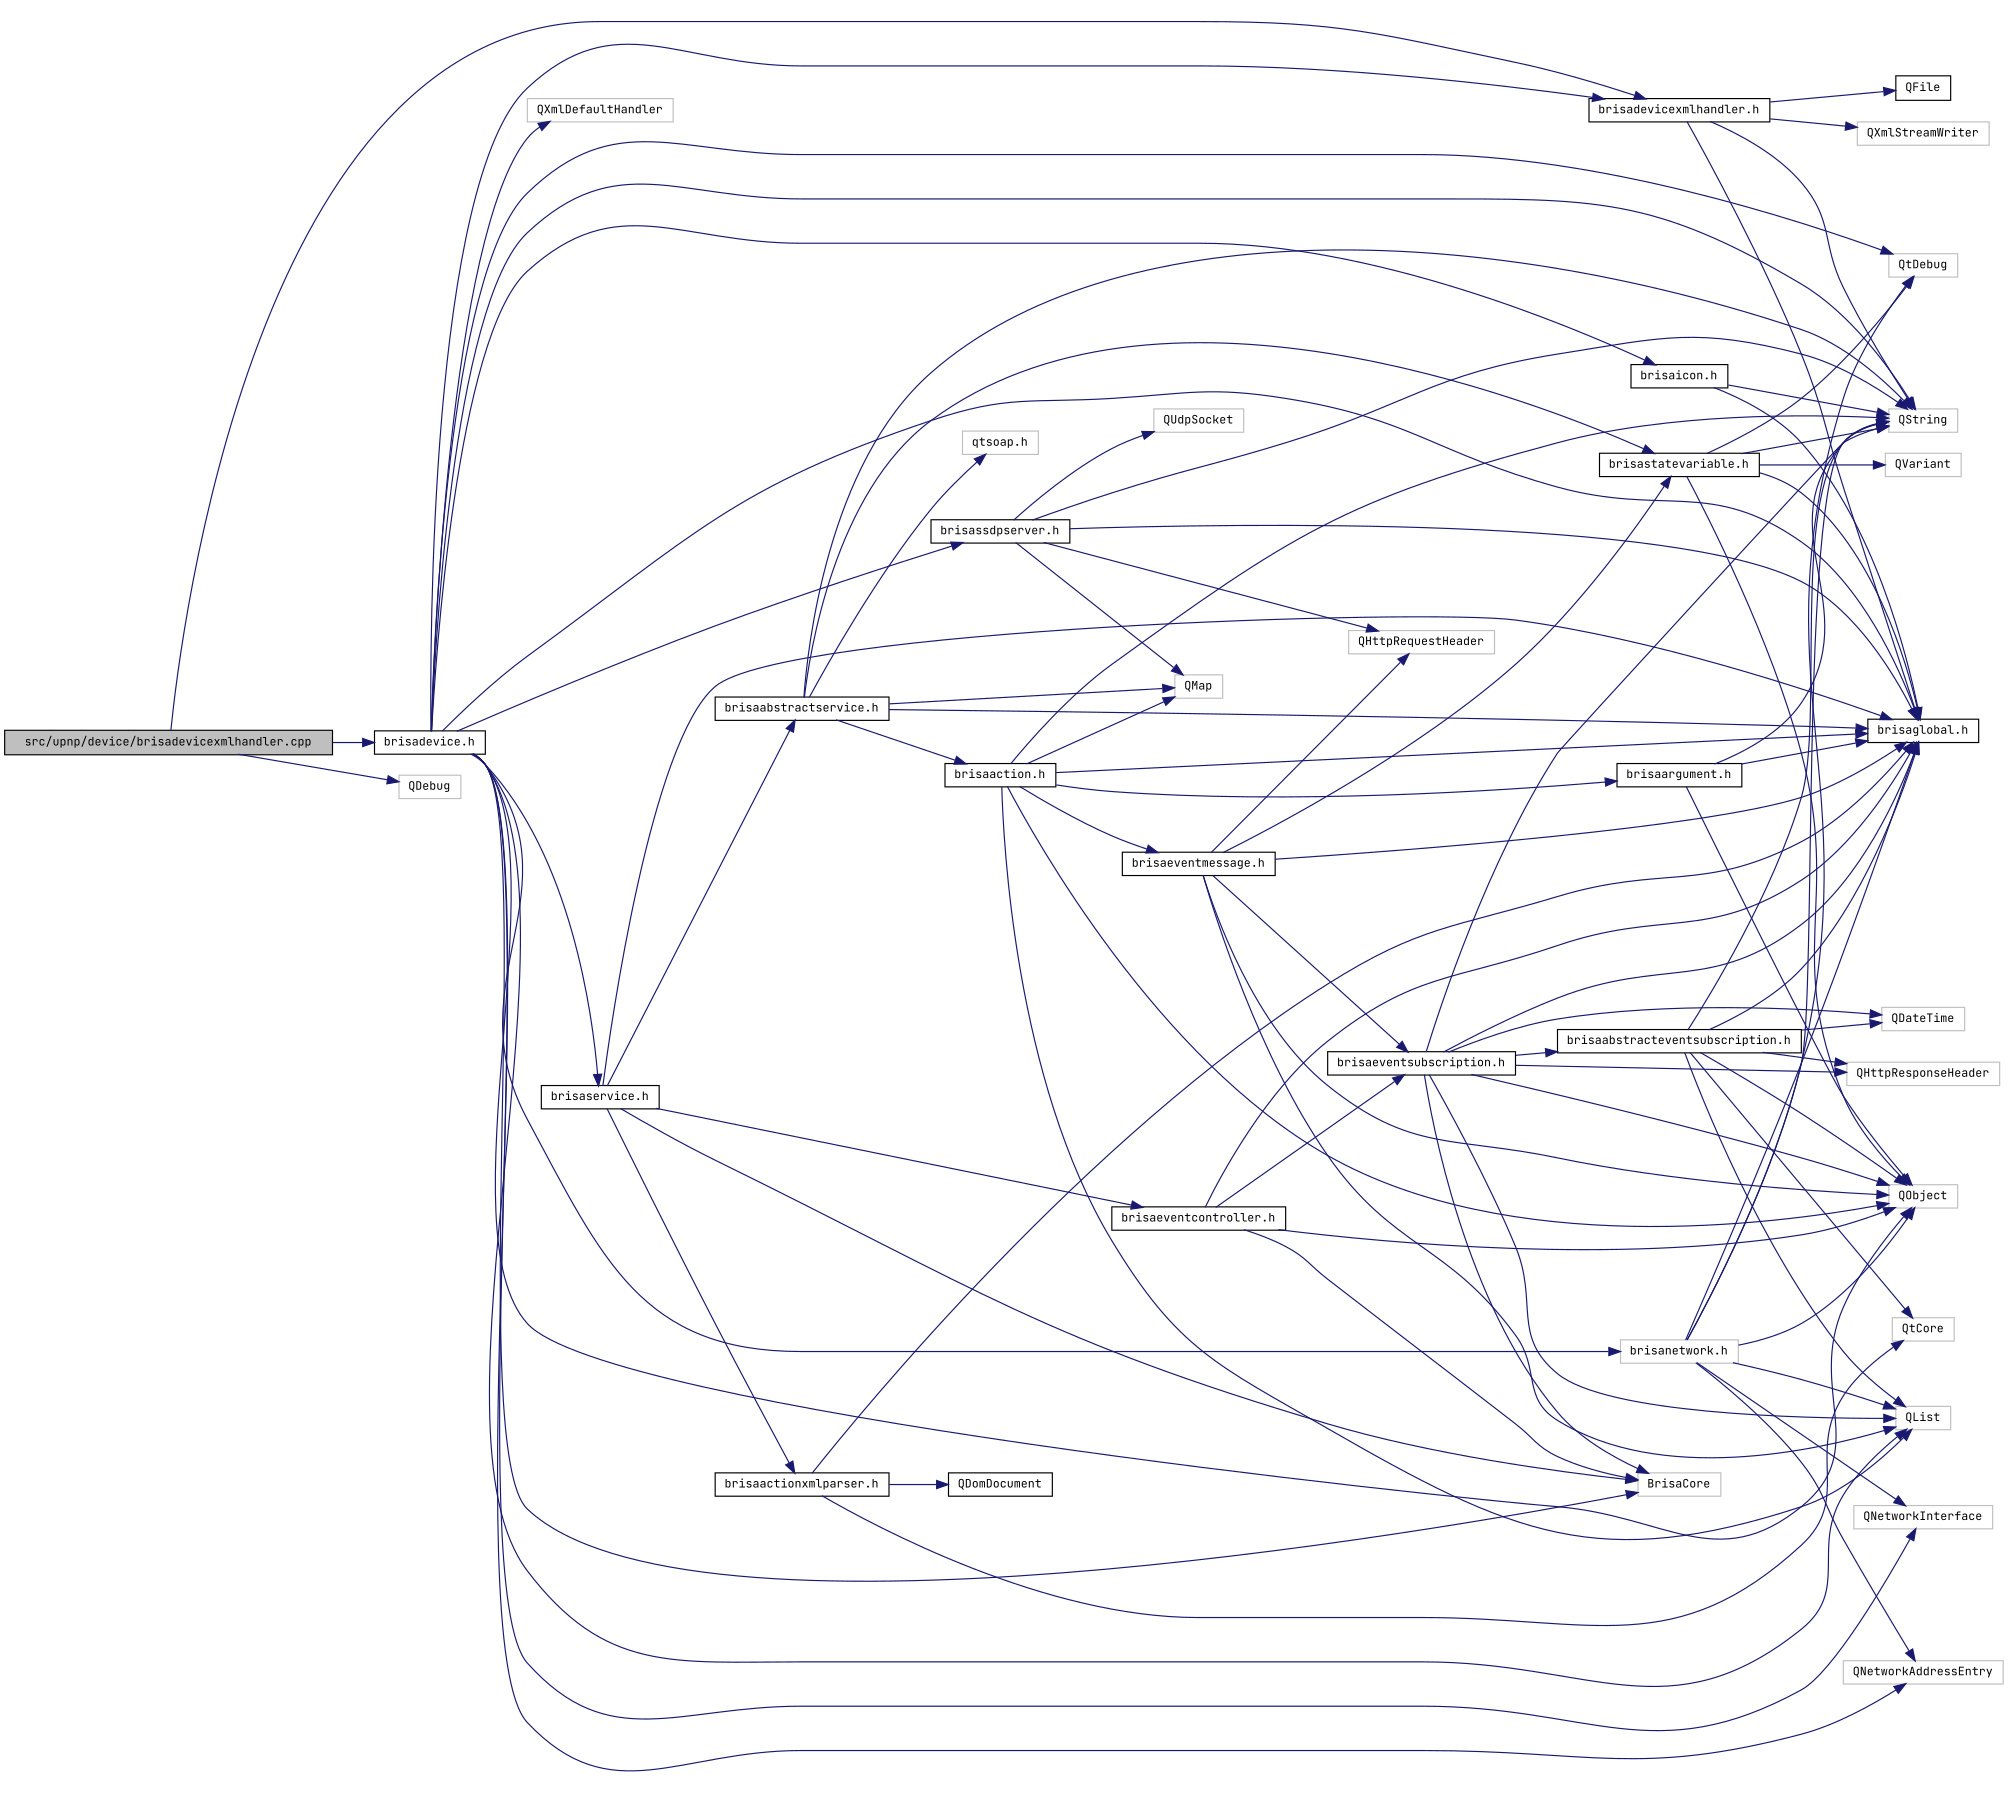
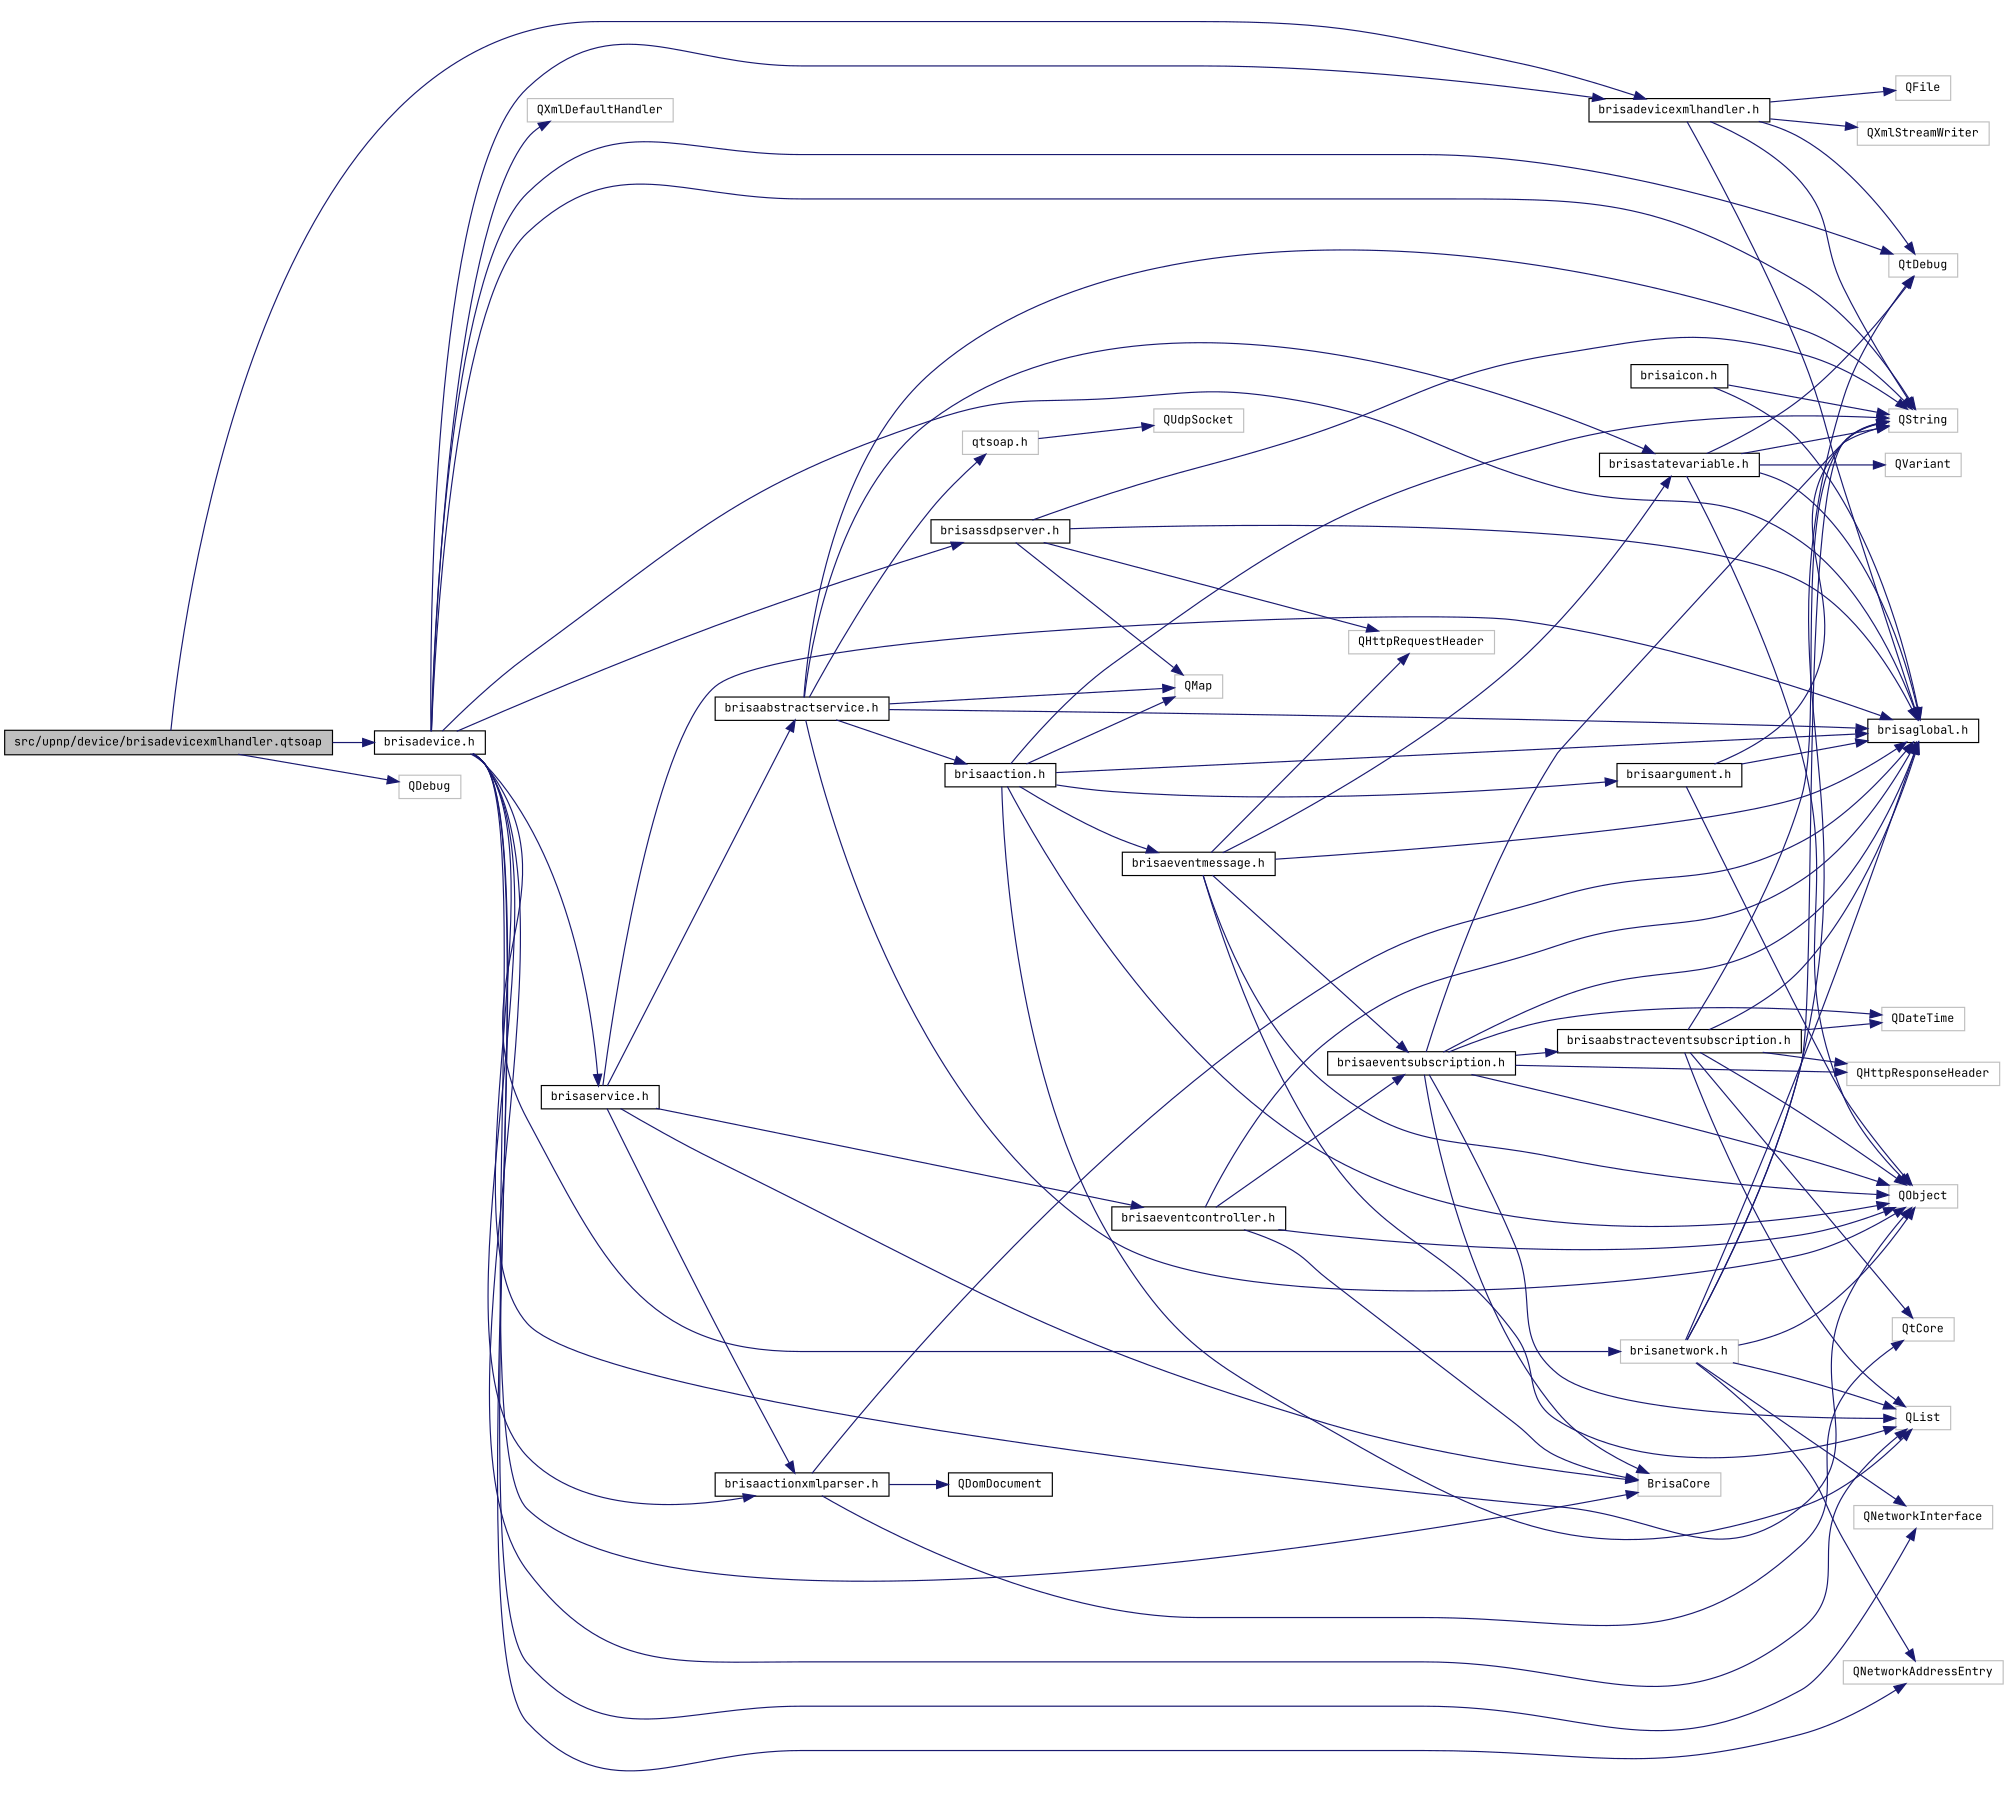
(1923, 88) -> (1923, 88)
none -> (1844, 170)
(851, 243) -> (490, 1241)
(1074, 472) -> (1090, 433)
(169, 743) -> (169, 743)
none -> (1198, 1271)
